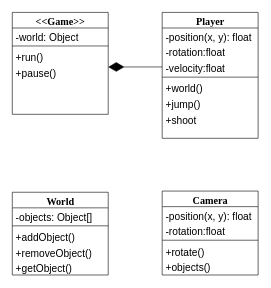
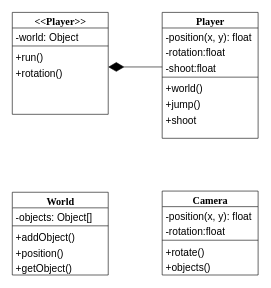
(61, 23) -> (61, 23)
(203, 69) -> (198, 69)
(39, 74) -> (46, 74)
(59, 254) -> (45, 254)
